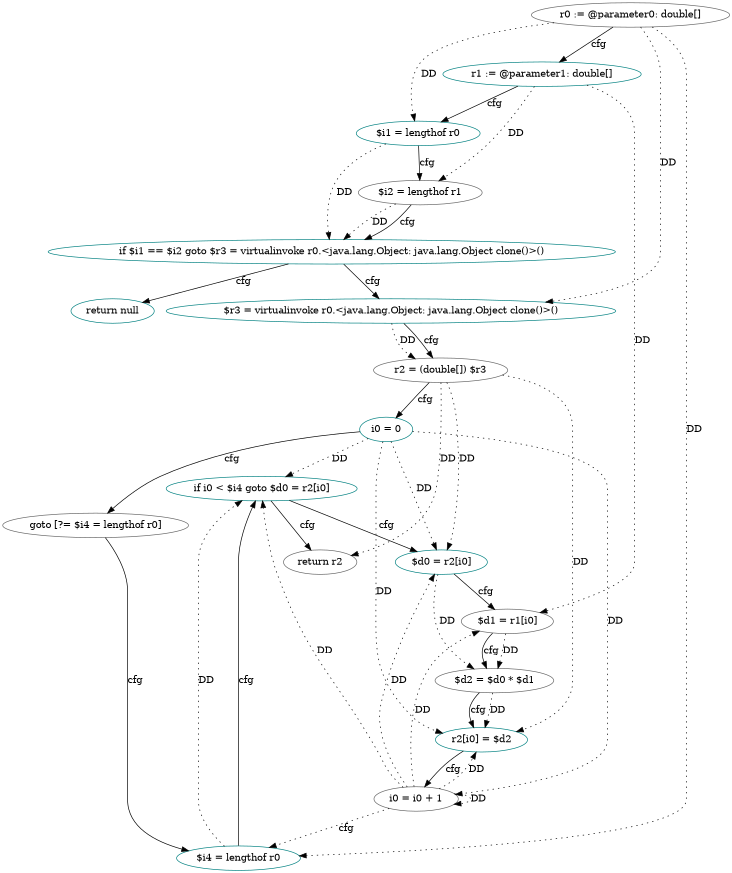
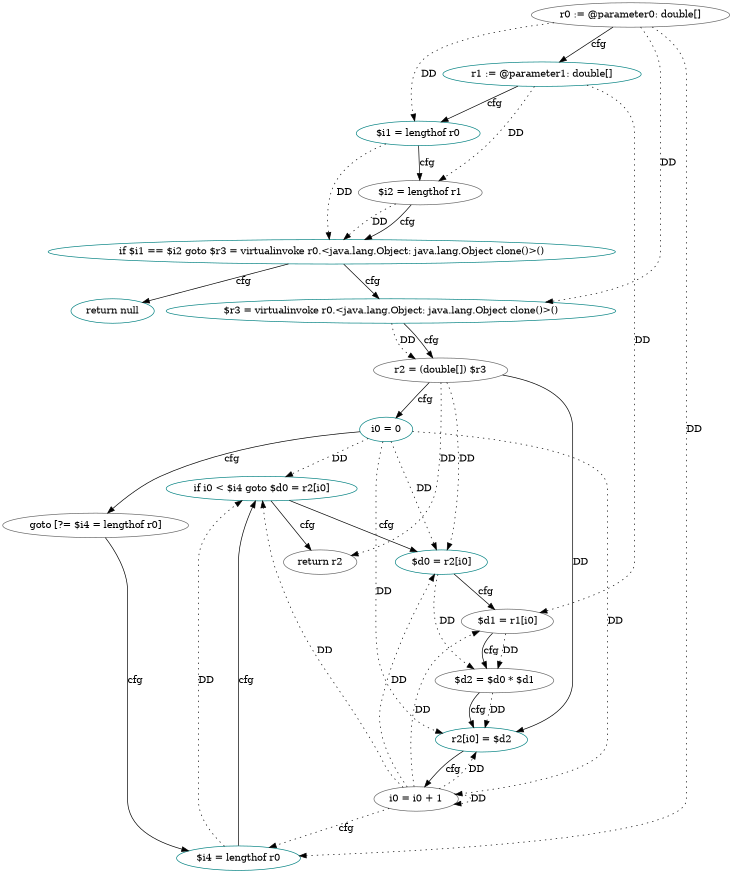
(573, 544) -> (573, 544)
